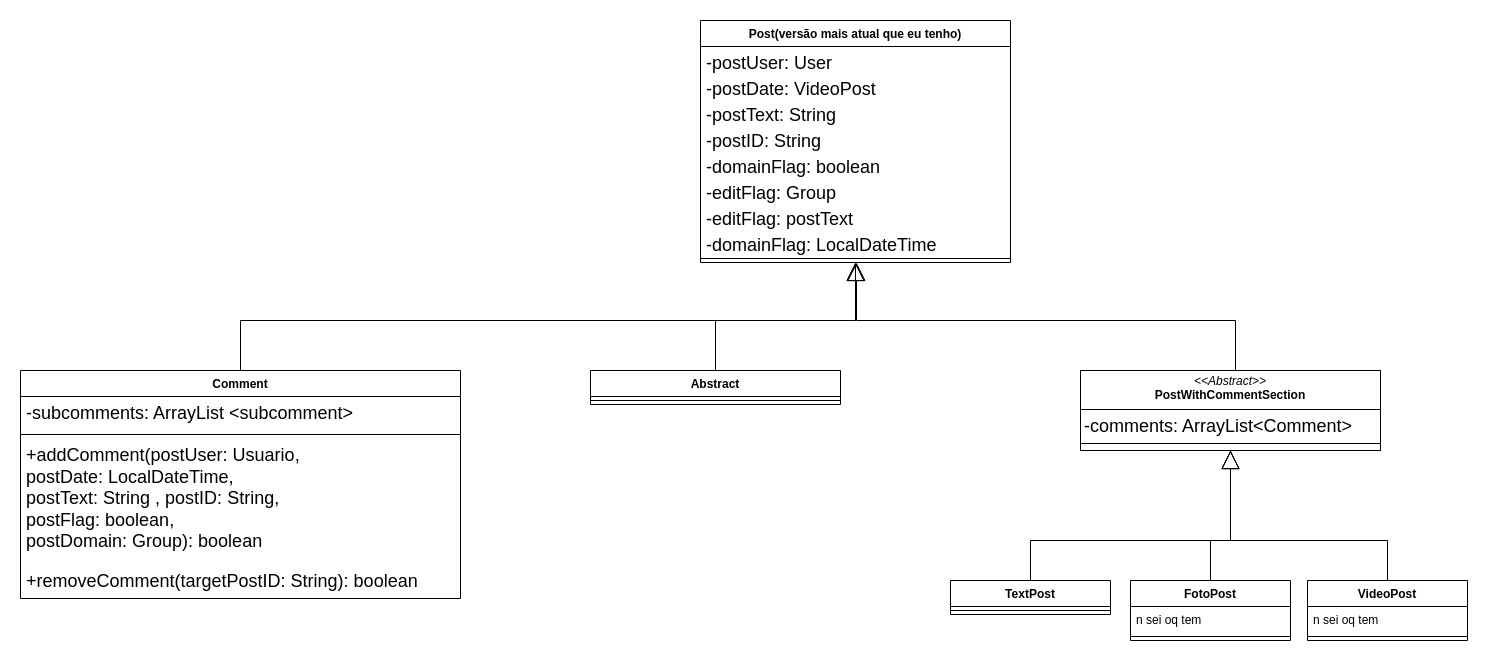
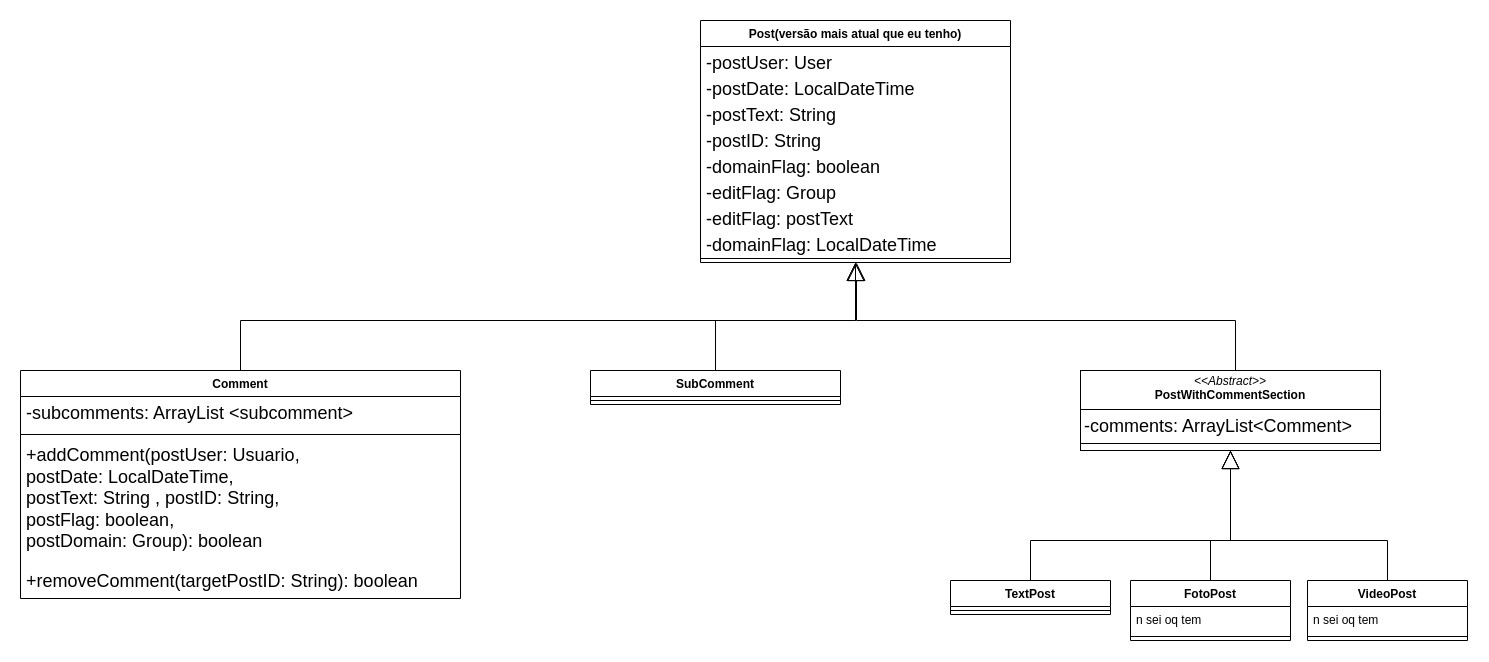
(769, 87) -> (781, 87)
(716, 385) -> (716, 385)
